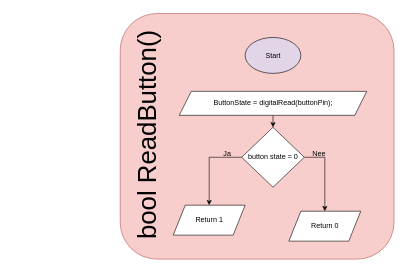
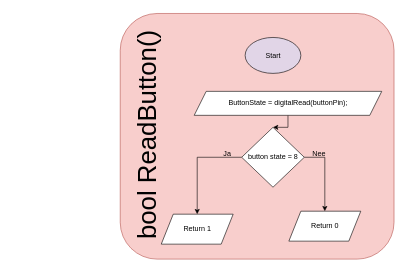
(273, 104) -> (288, 104)
(274, 158) -> (274, 158)
(209, 221) -> (197, 230)
